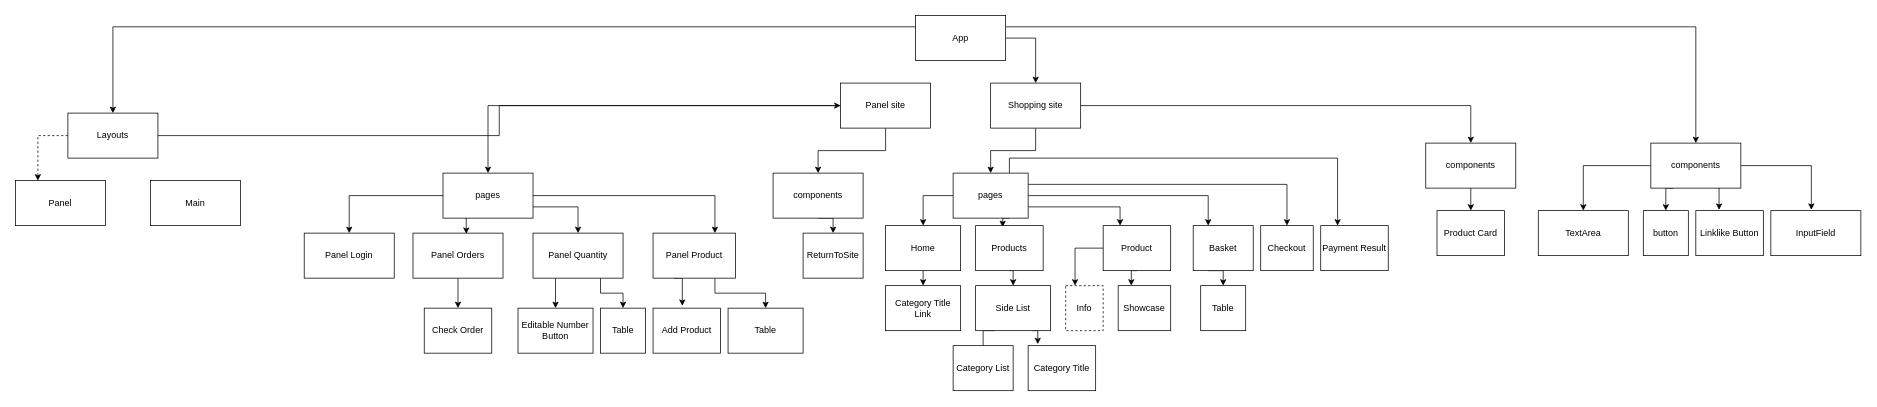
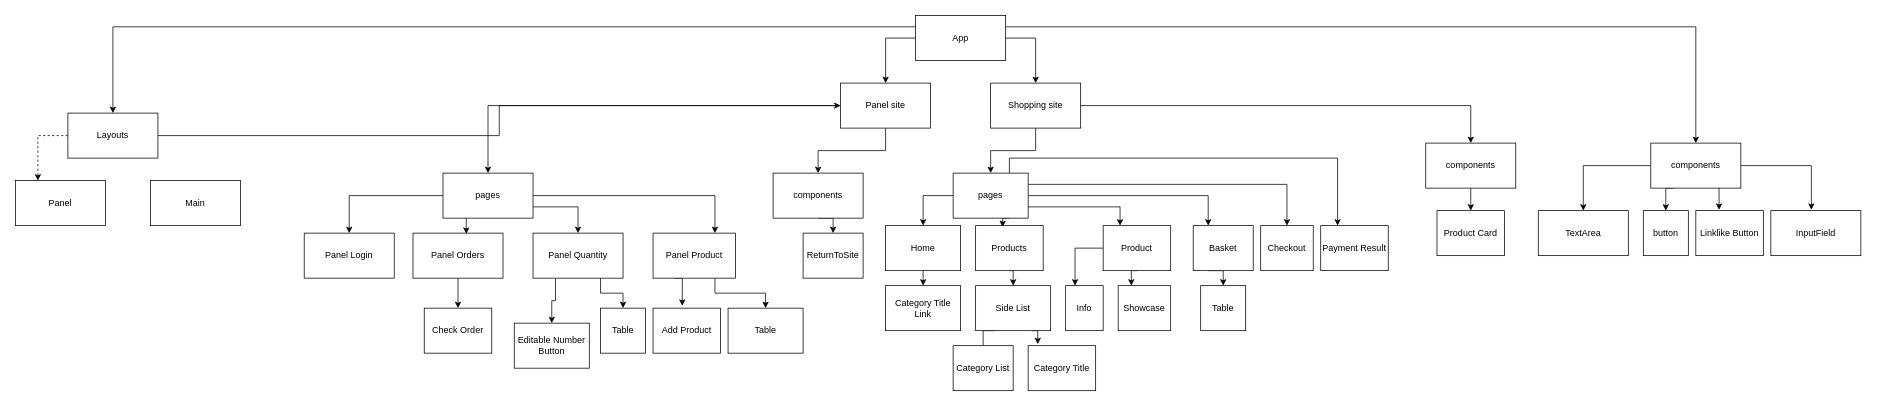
none -> (885, 57)
(1084, 308) -> (1084, 308)
(555, 330) -> (552, 345)
